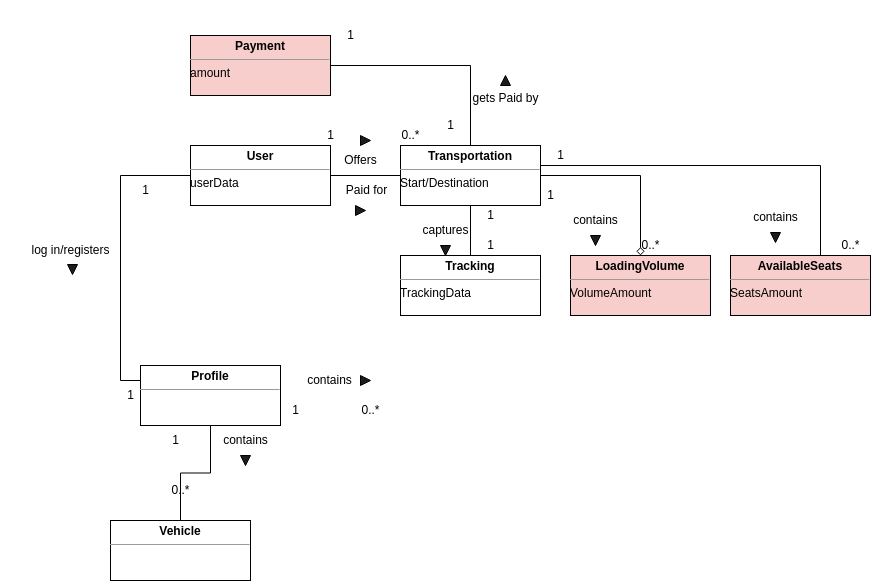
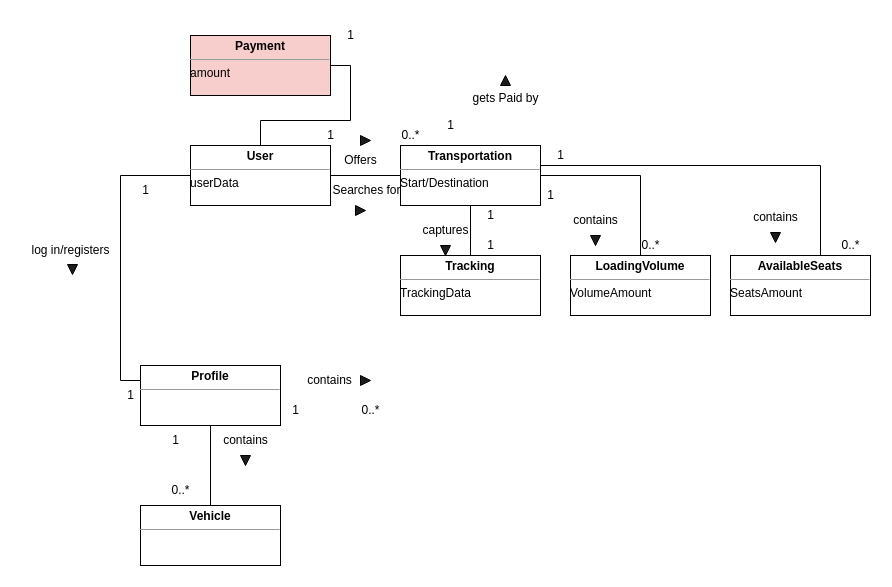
(449, 66) -> (323, 121)
(367, 191) -> (367, 191)
(641, 247) -> (641, 250)
(641, 286) -> (641, 286)
(801, 286) -> (801, 286)
(181, 551) -> (211, 536)
